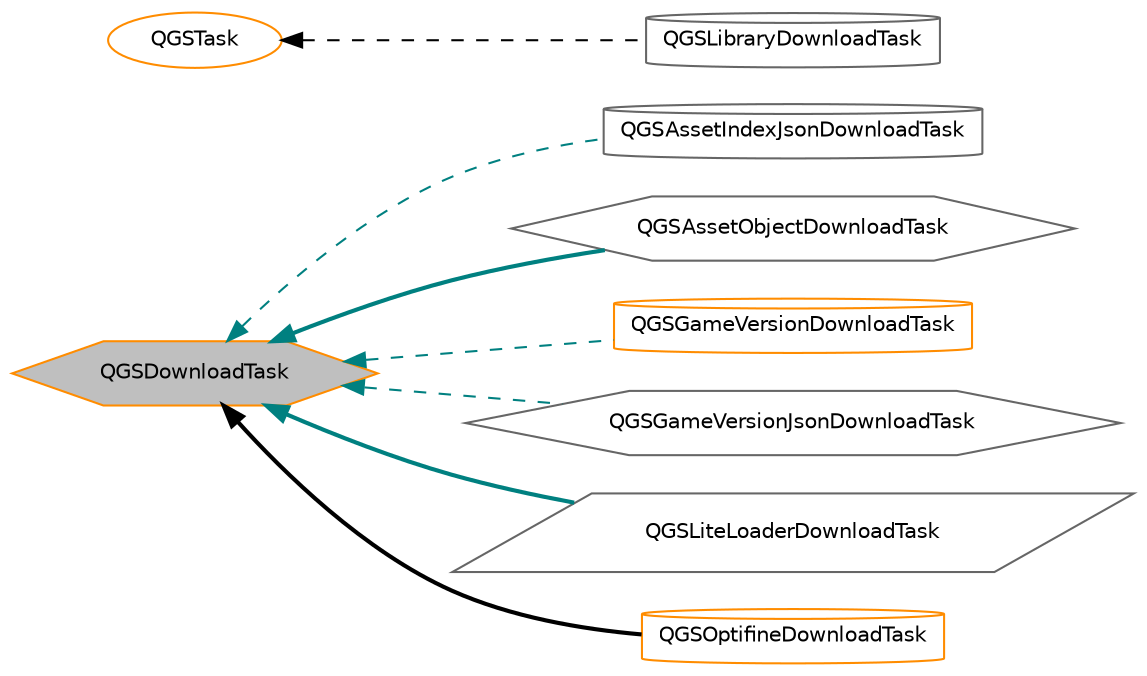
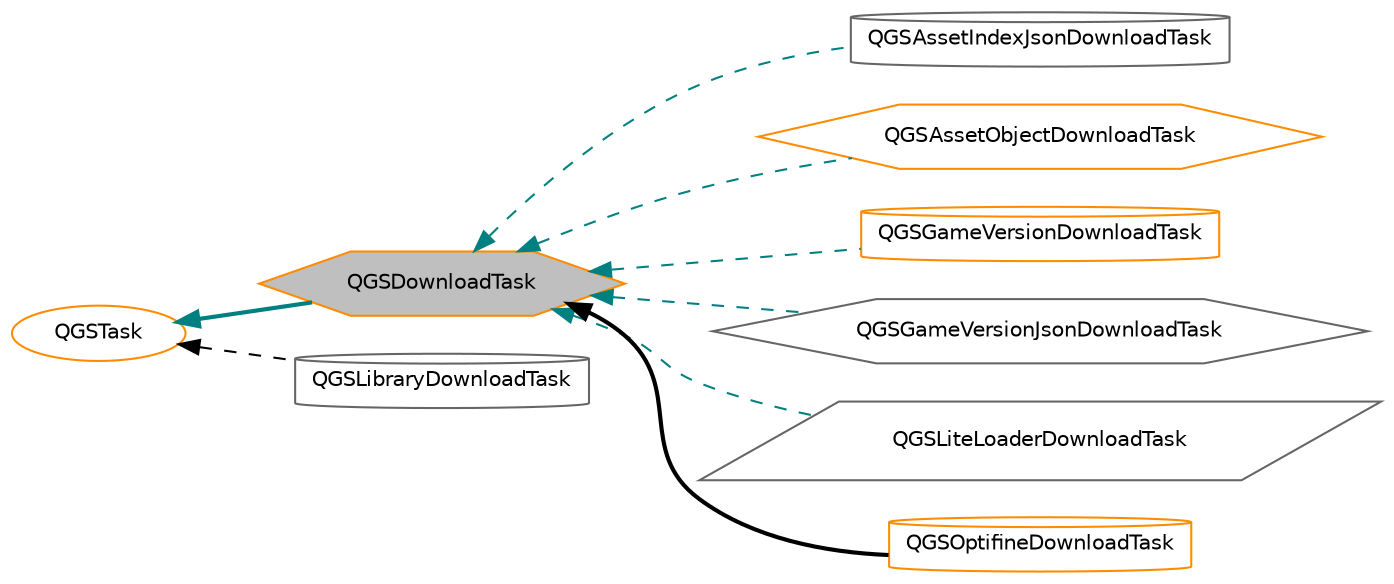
(793, 229) -> (1040, 137)
(446, 282) -> (692, 190)
none -> (256, 311)
(427, 467) -> (687, 378)
